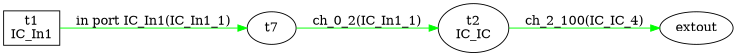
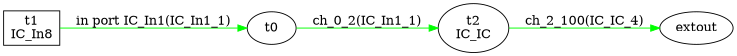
(32, 28) -> (32, 28)
(272, 28) -> (272, 28)
